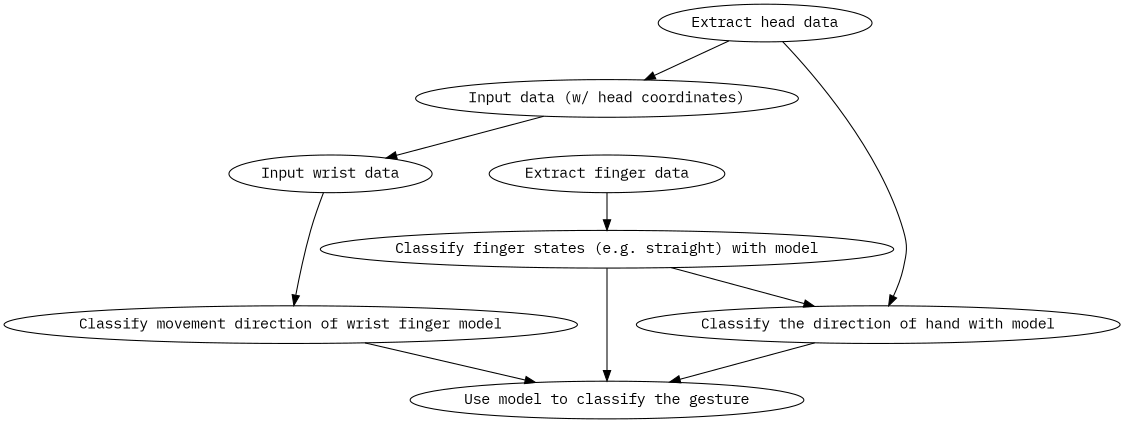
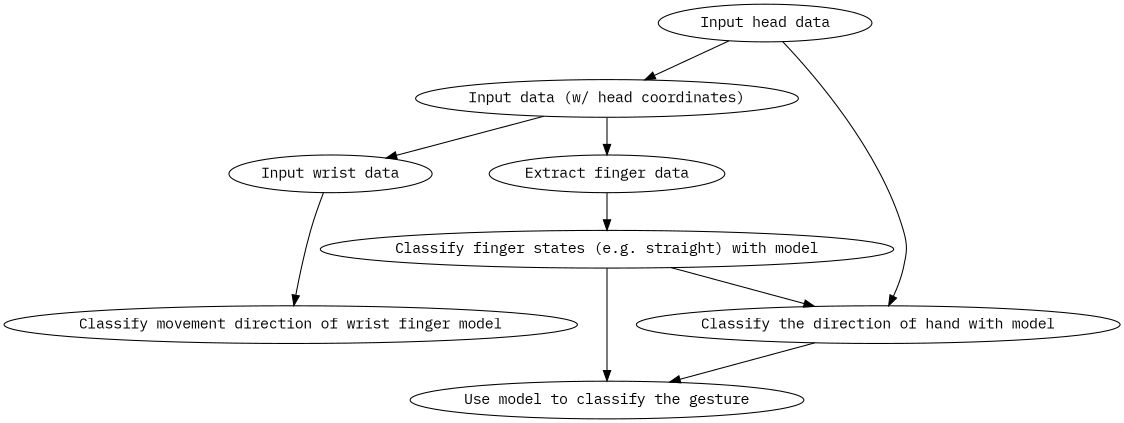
(765, 23) -> (765, 23)
none -> (607, 131)
(445, 361) -> none
